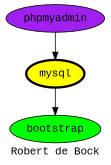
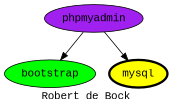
(55, 98) -> (74, 43)
